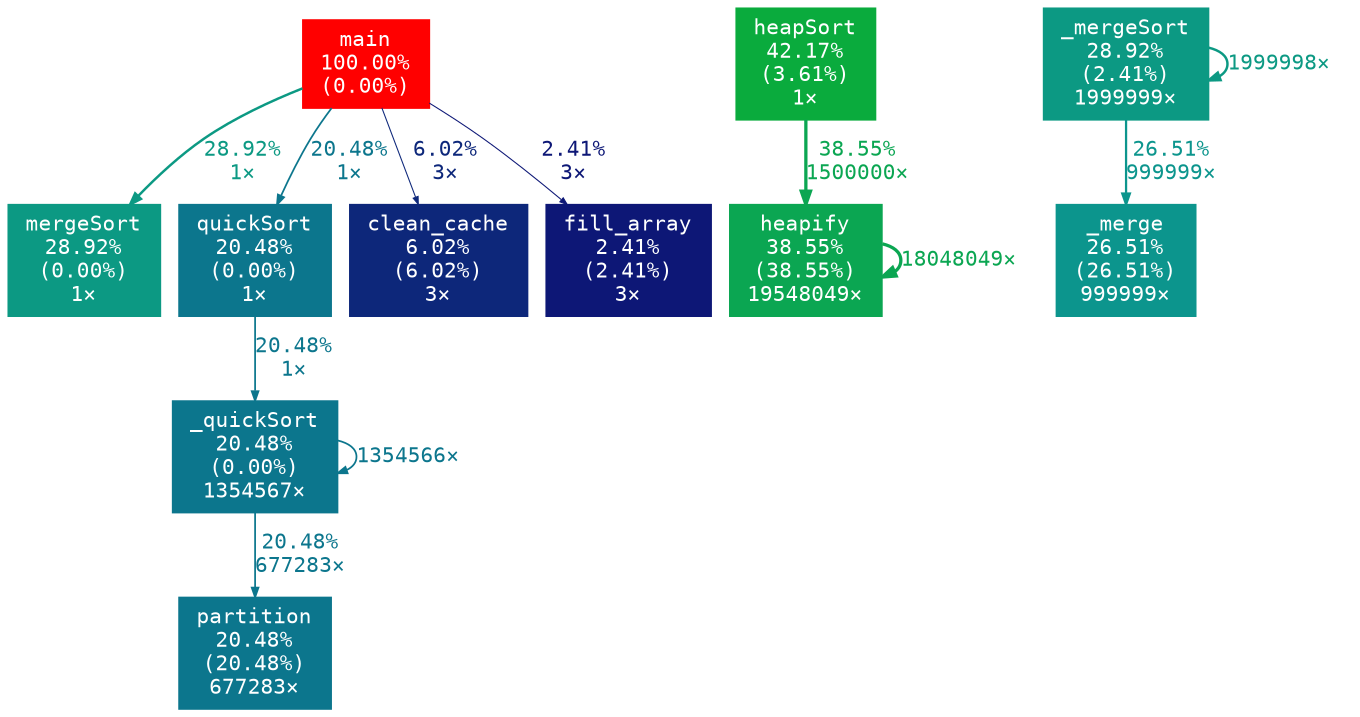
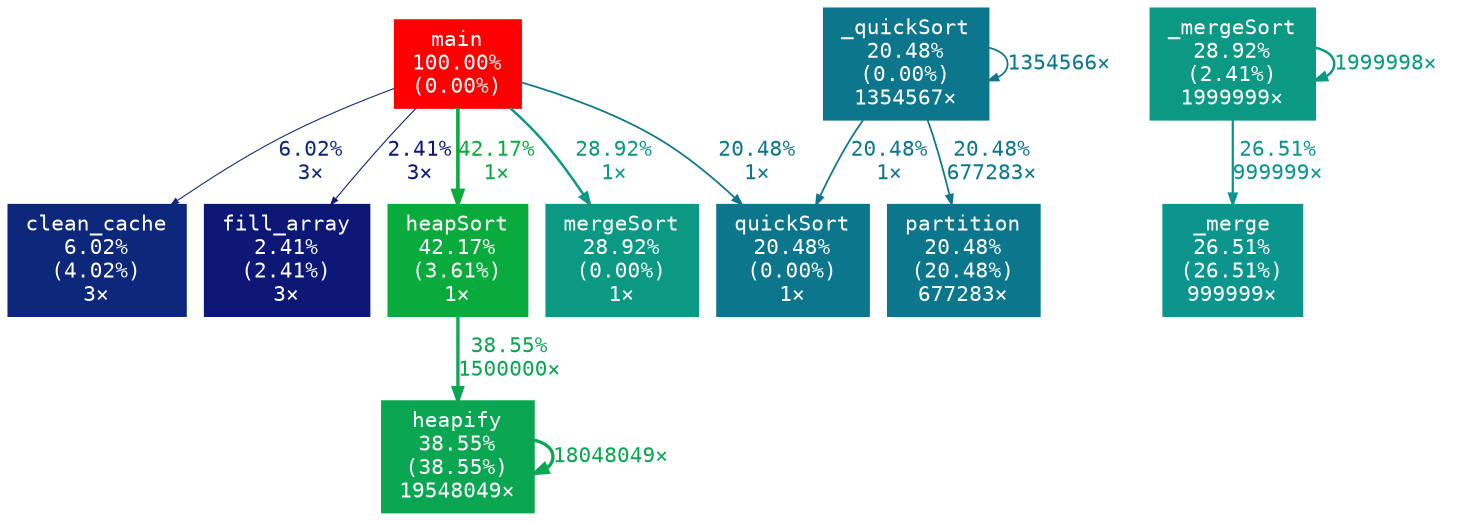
none -> (458, 149)
(439, 260) -> (97, 260)
(255, 353) -> (840, 157)
